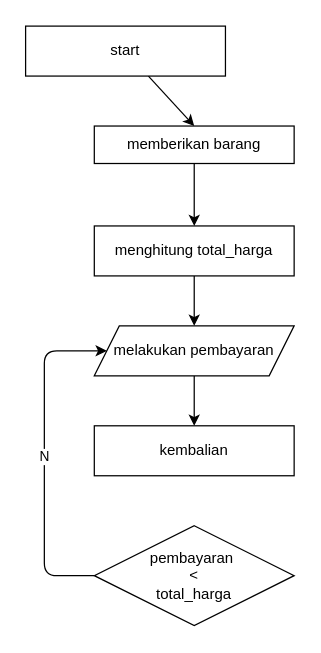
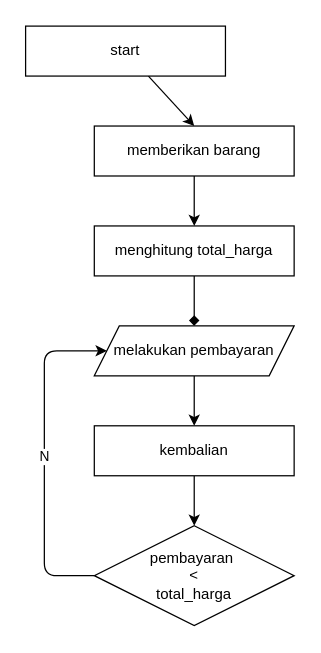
(194, 144) -> (194, 151)
(194, 316) -> (194, 315)
none -> (194, 497)
